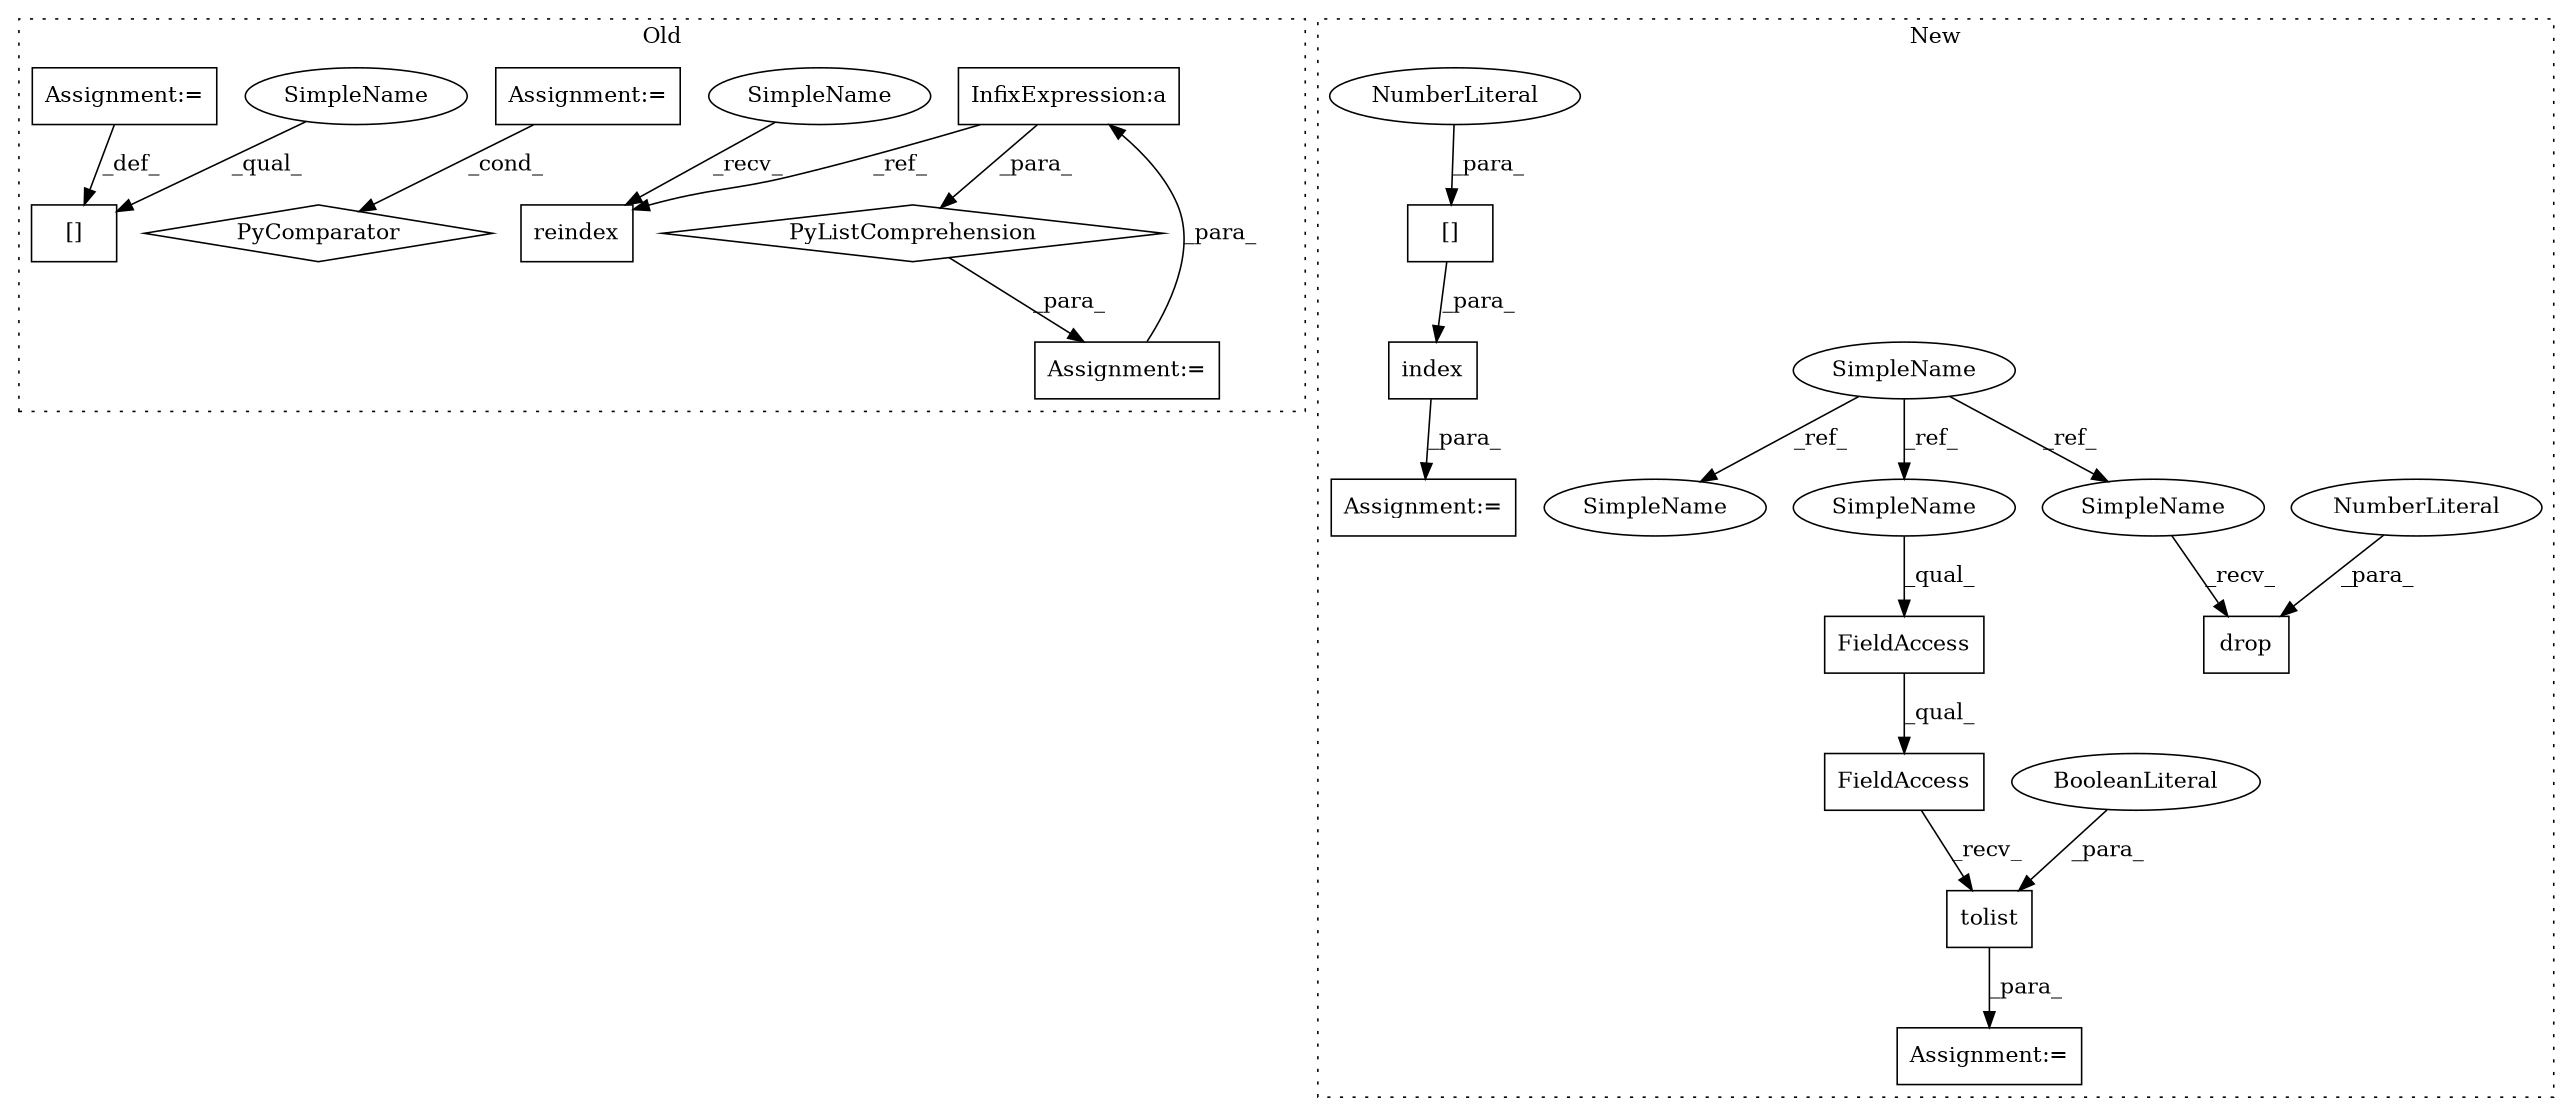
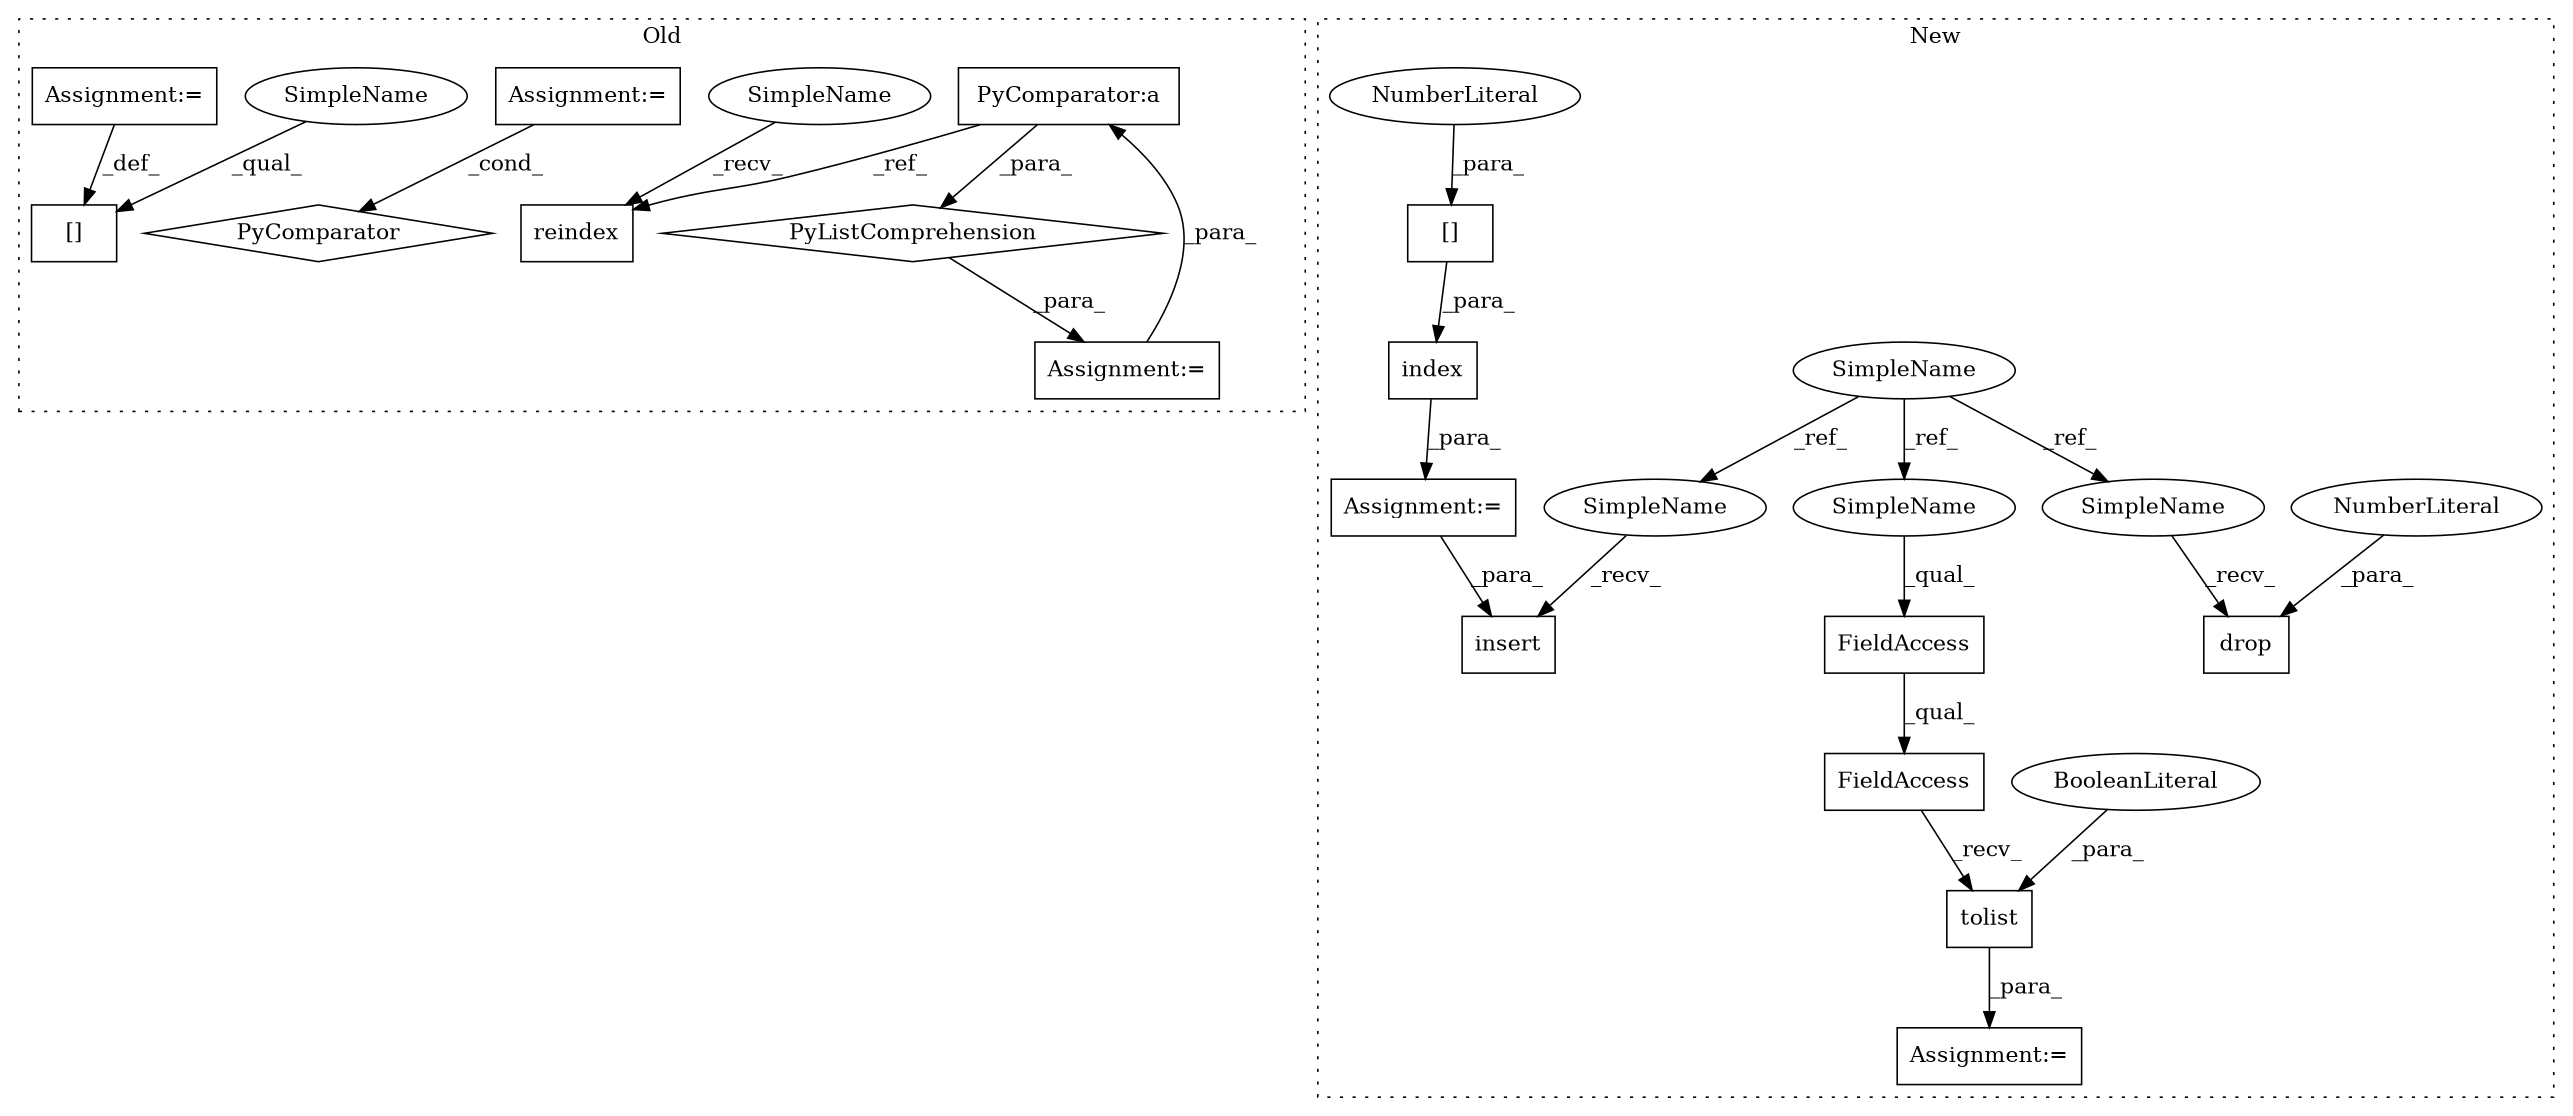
(1069, 96) -> (1069, 96)
none -> (1509, 645)
